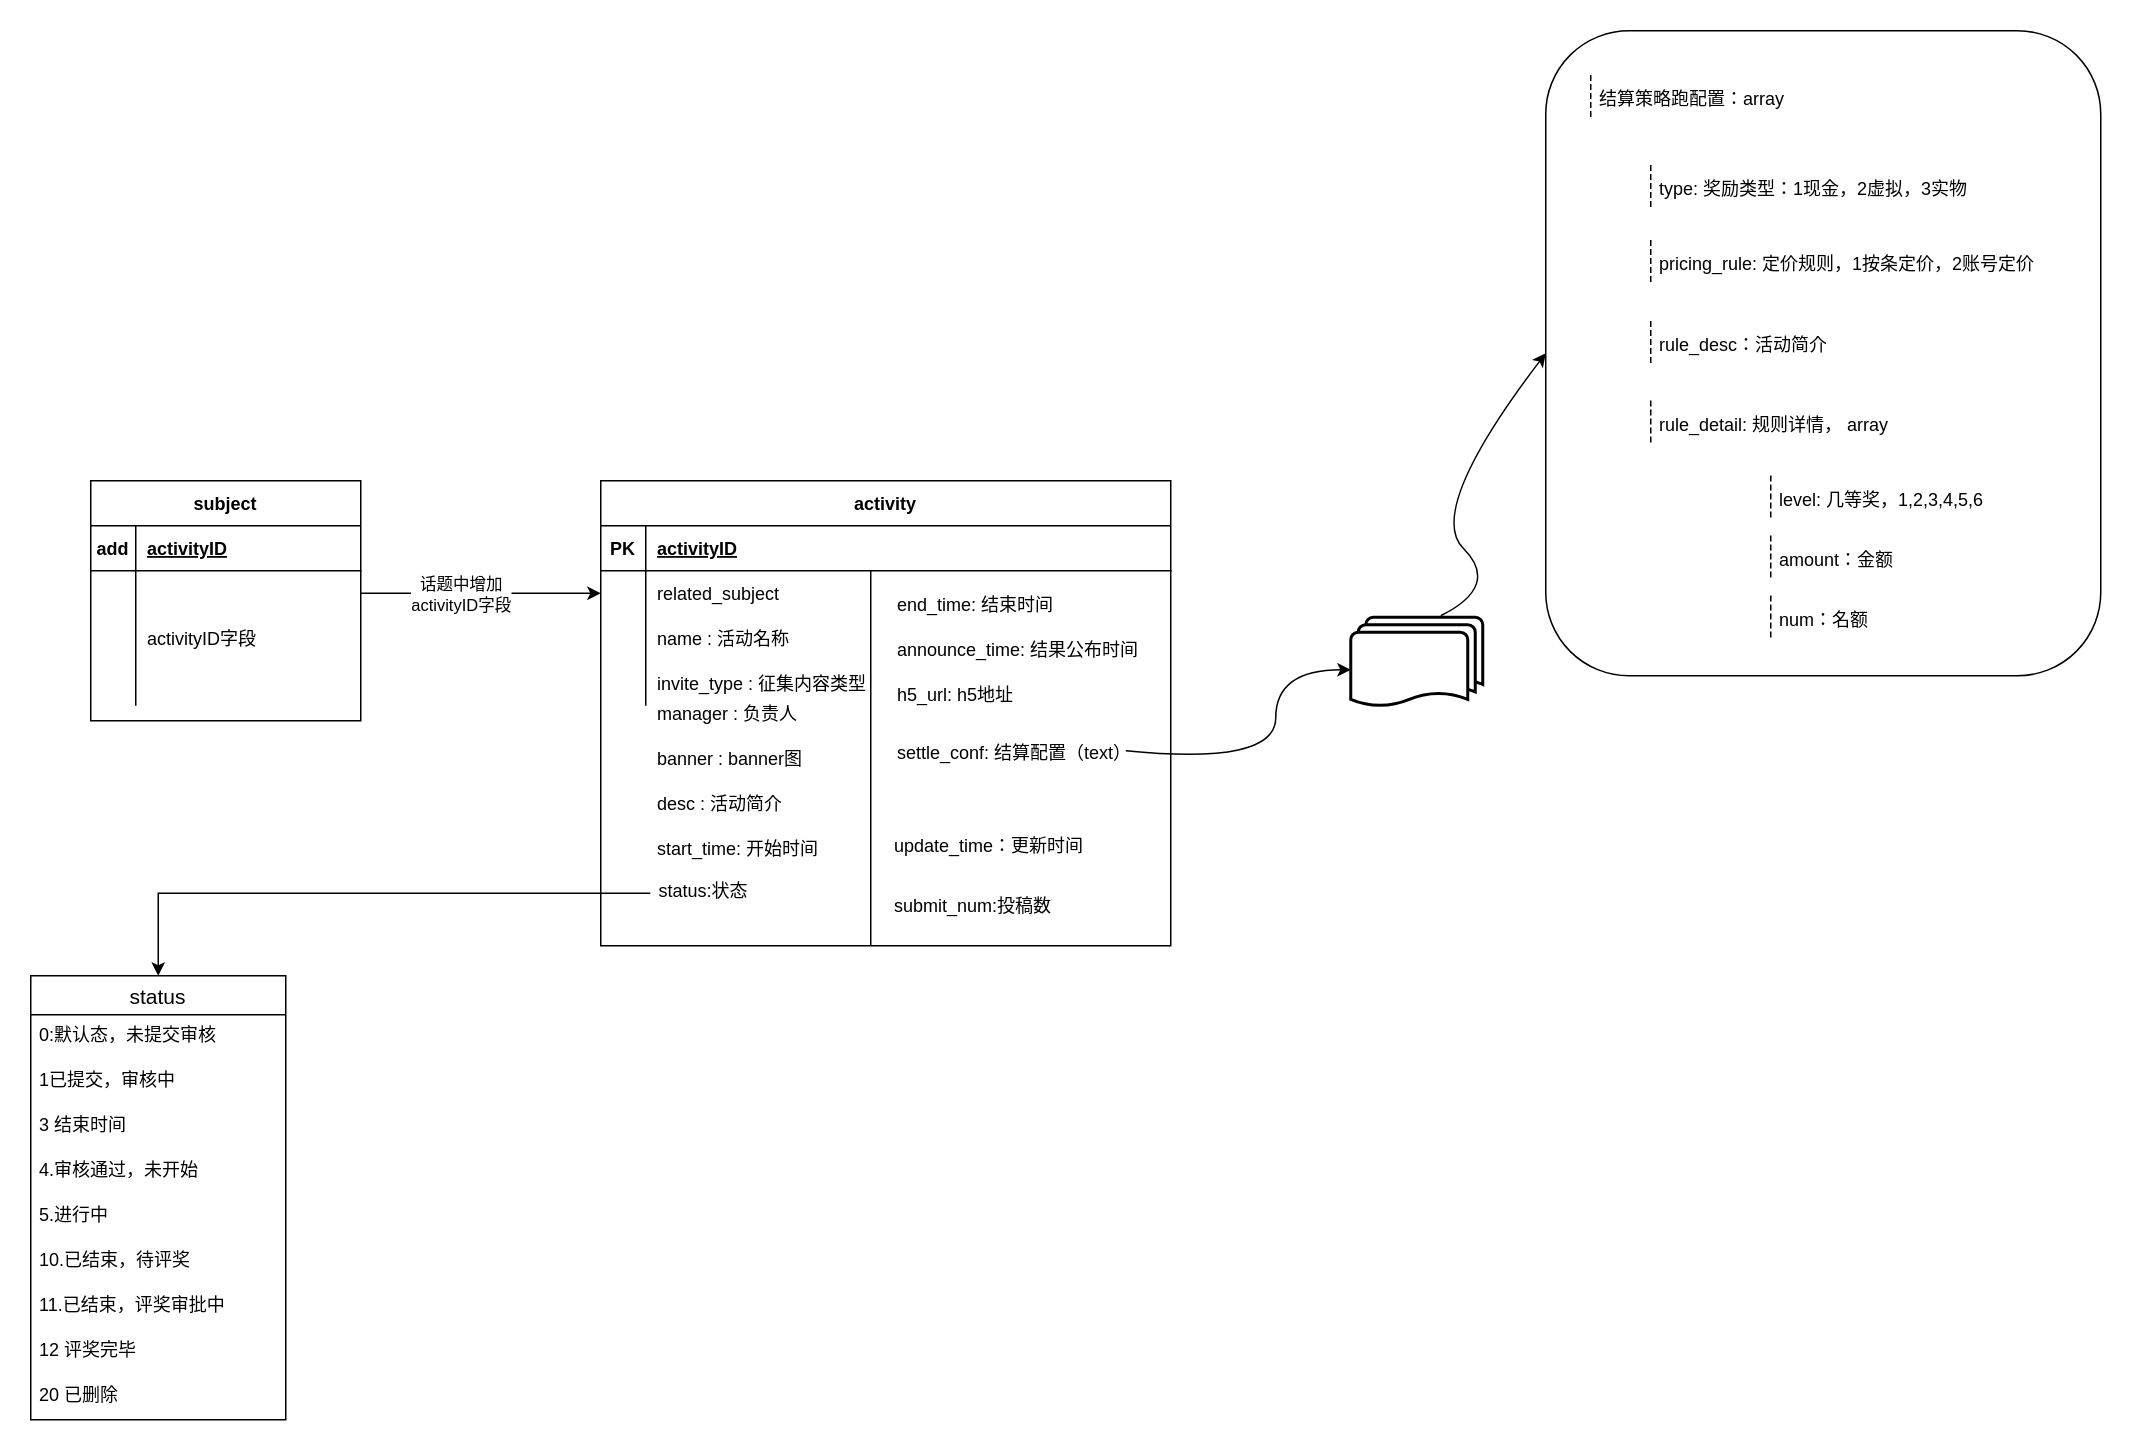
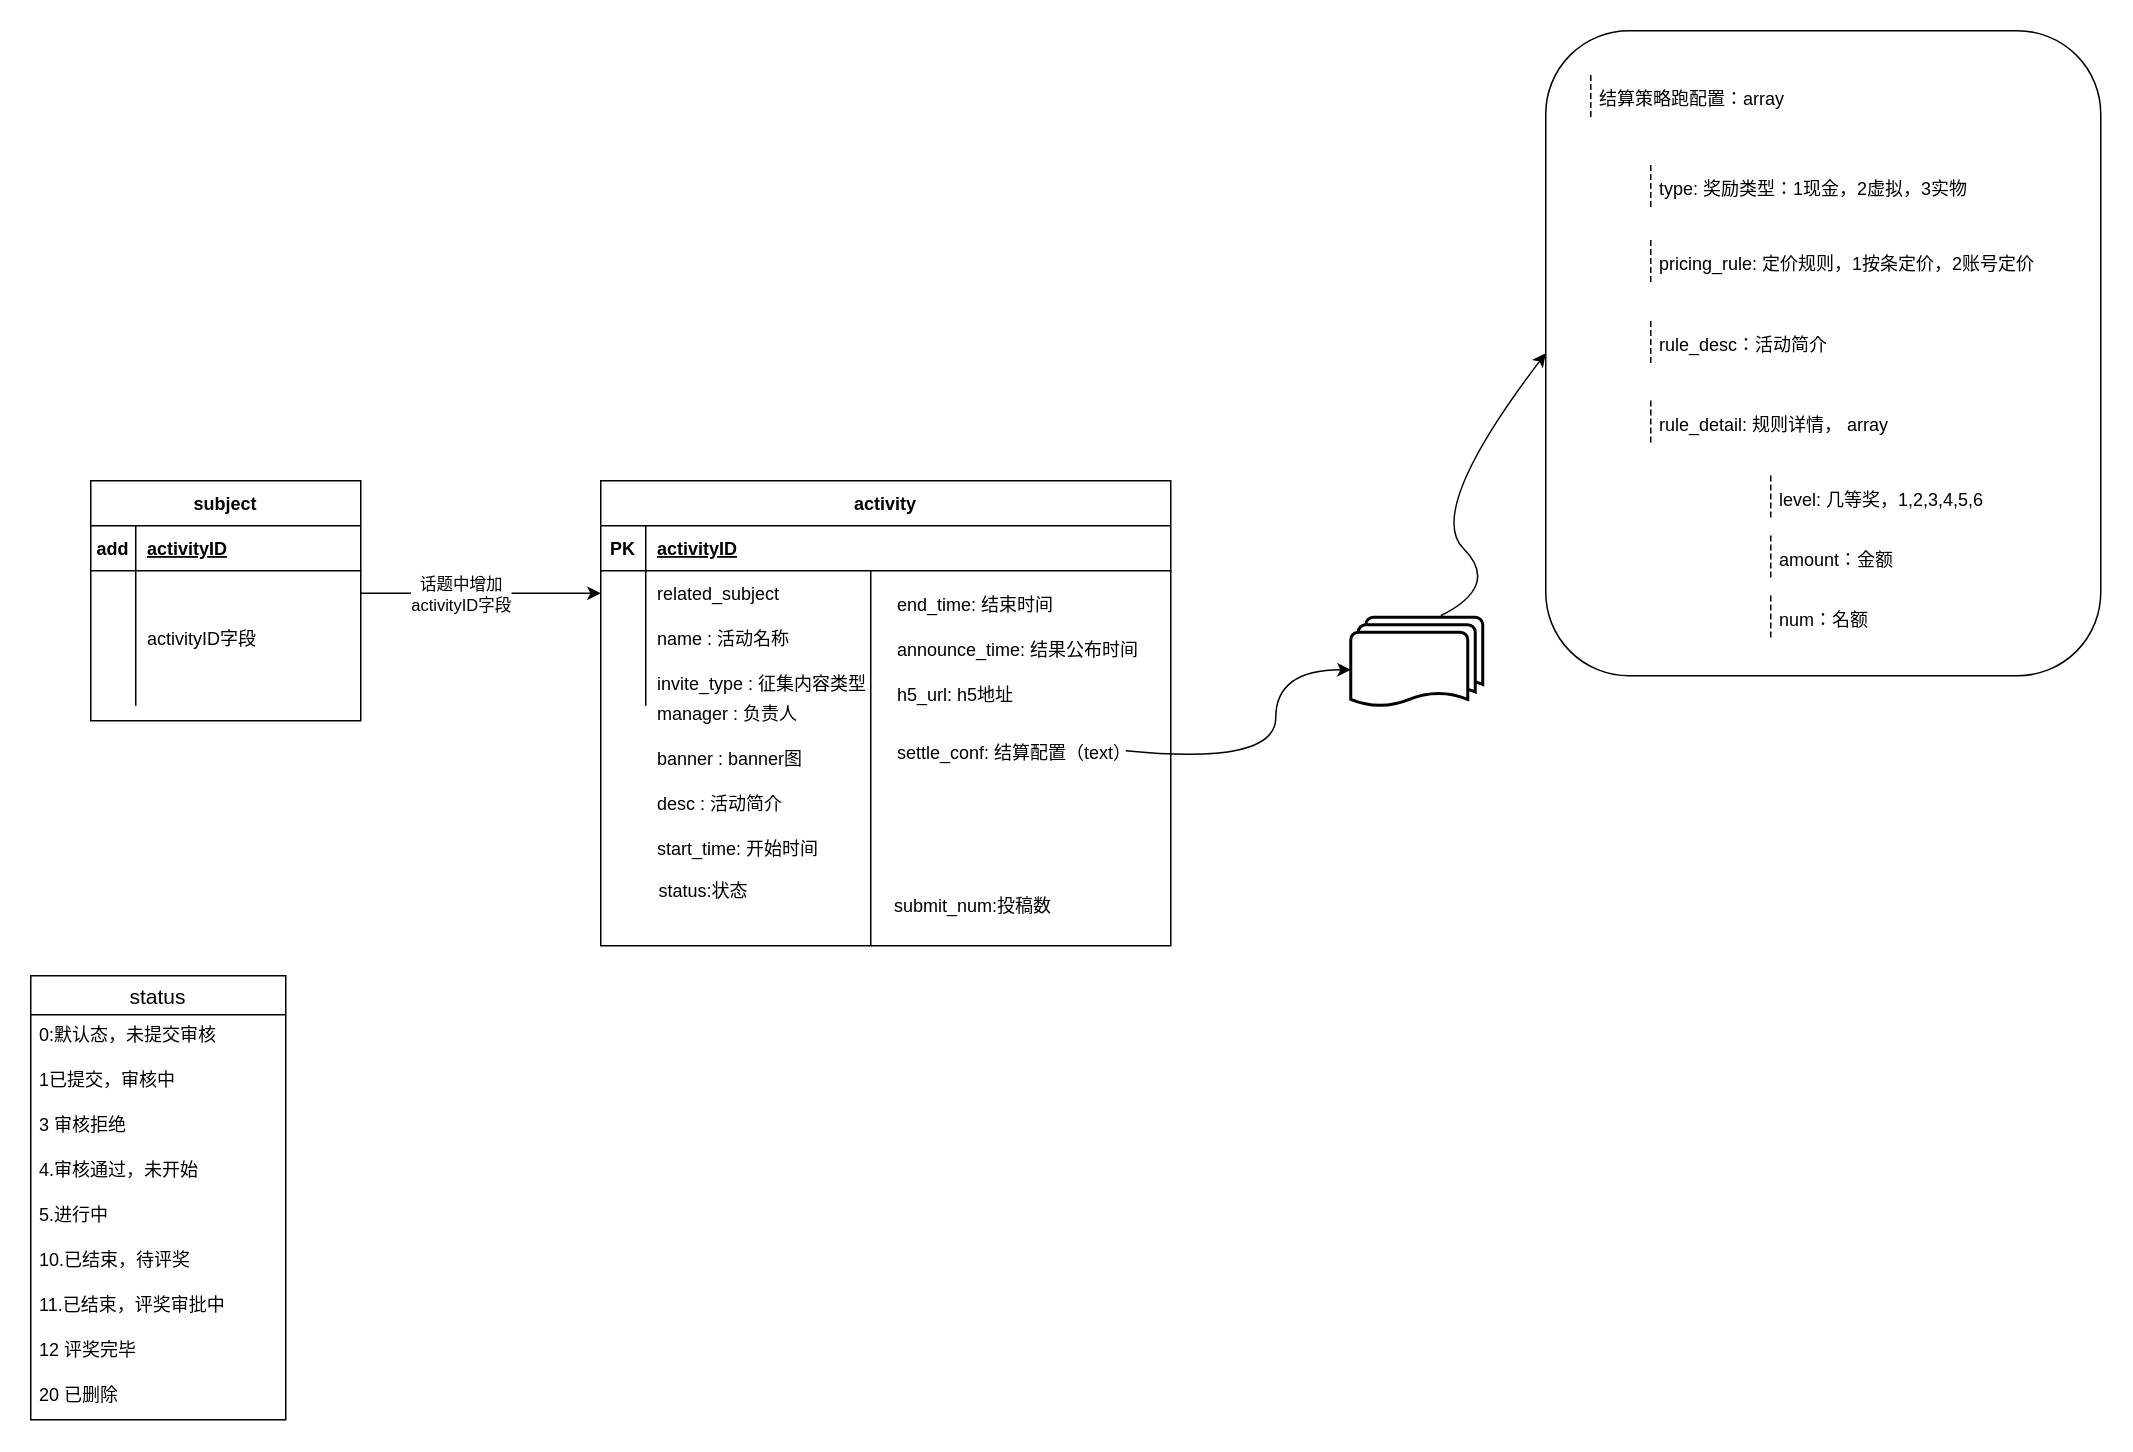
(998, 856) -> none
(368, 893) -> none
(83, 1125) -> (83, 1125)
